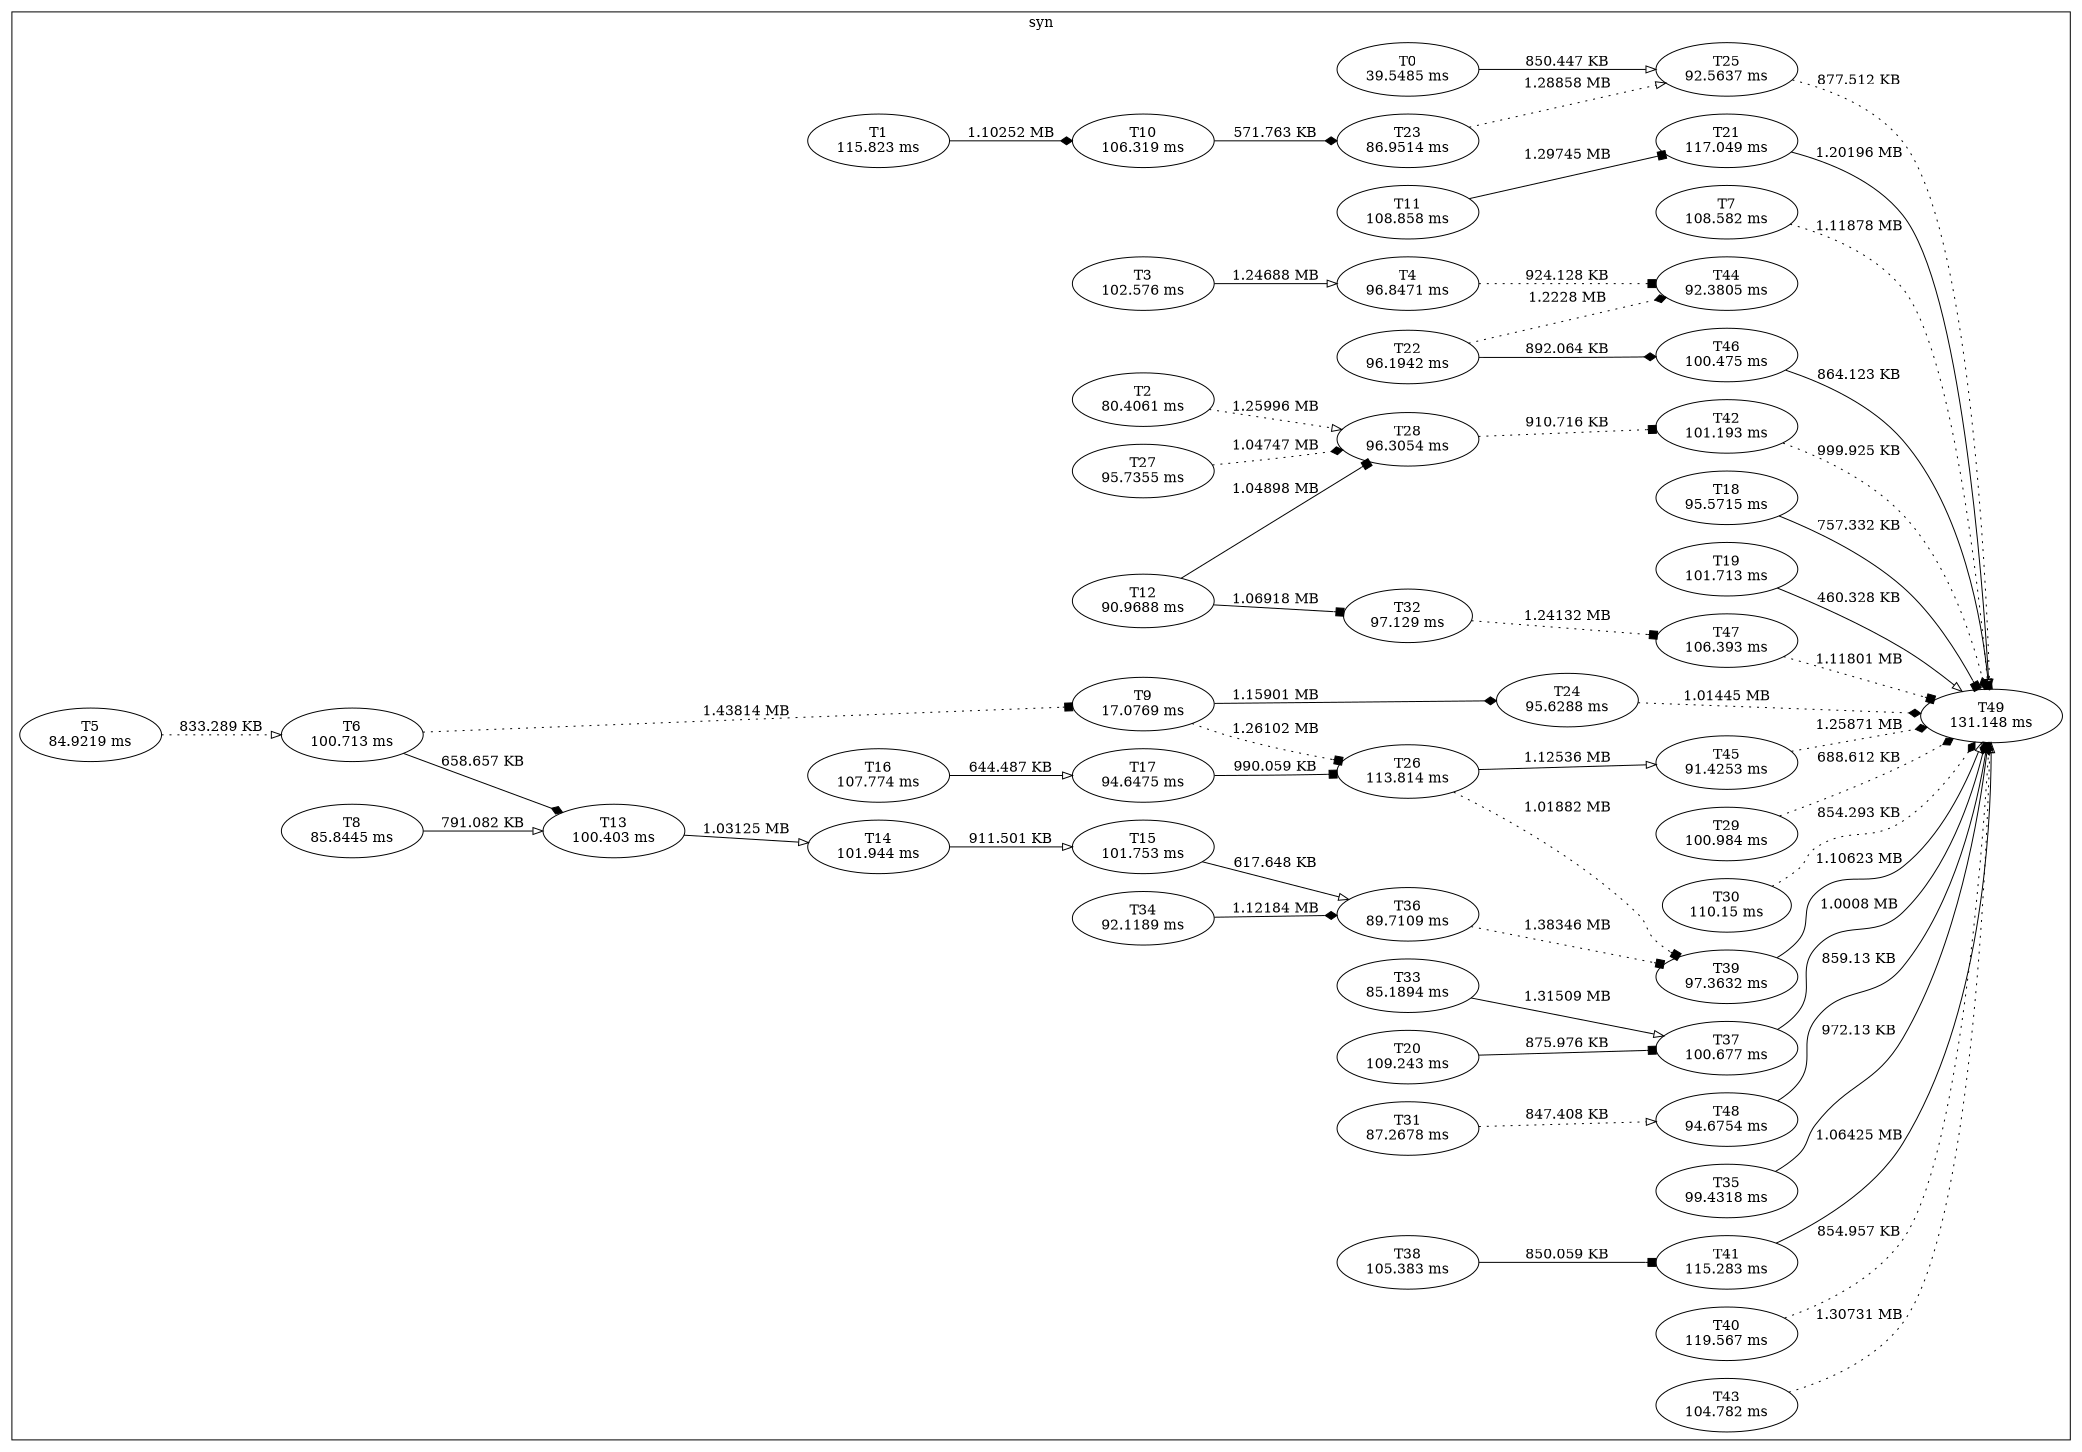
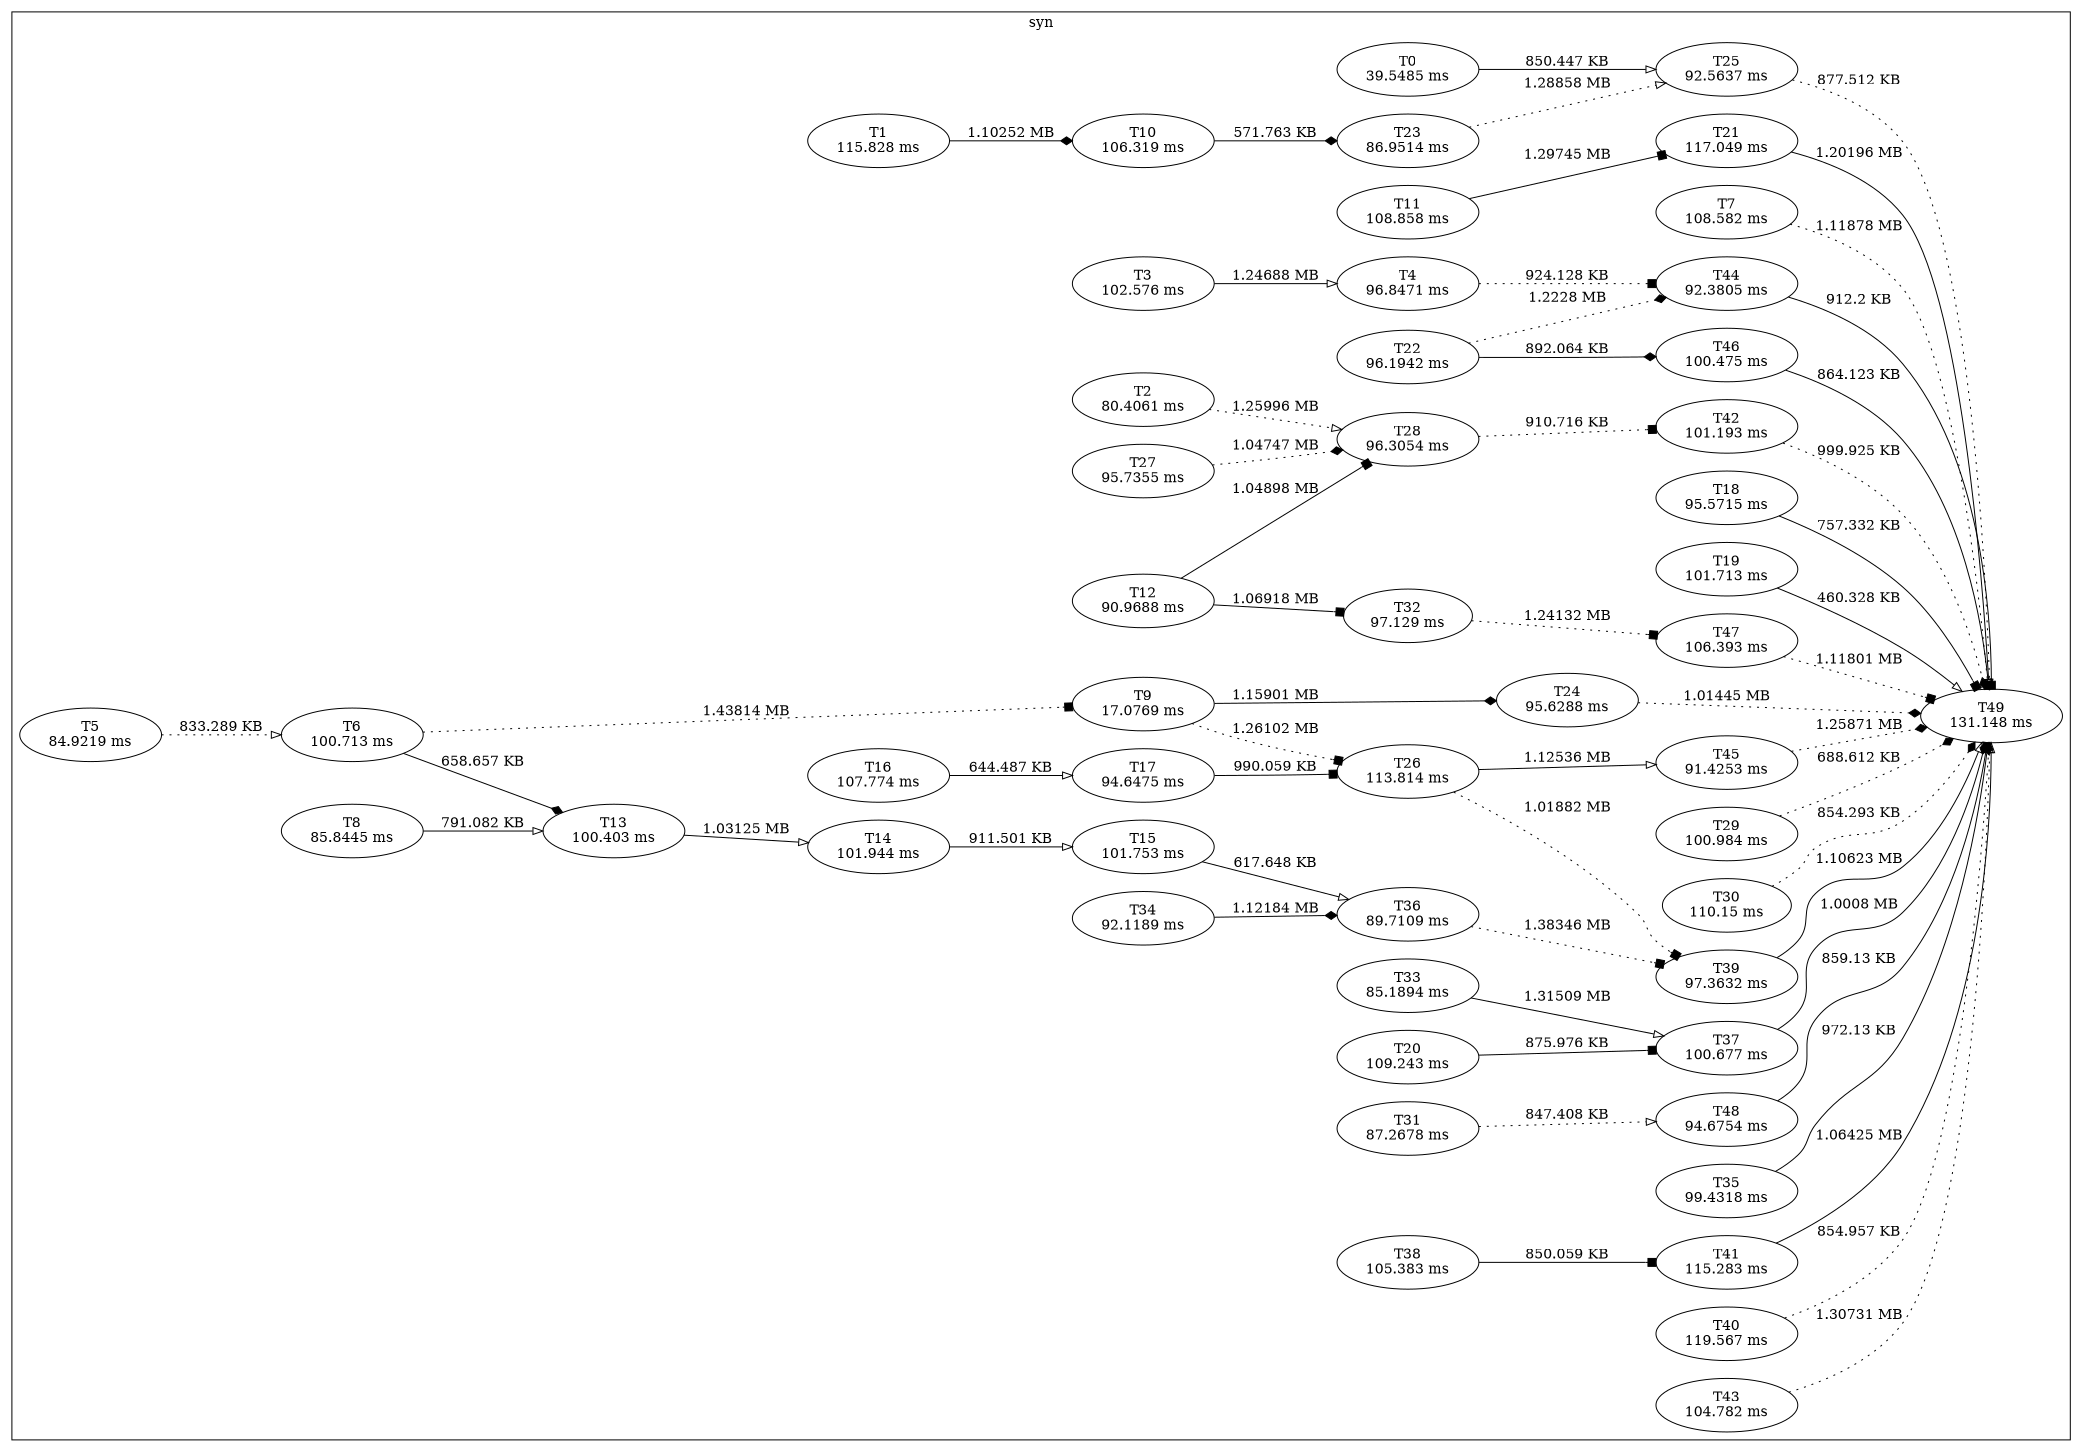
(879, 148) -> (879, 148)
none -> (1947, 439)
